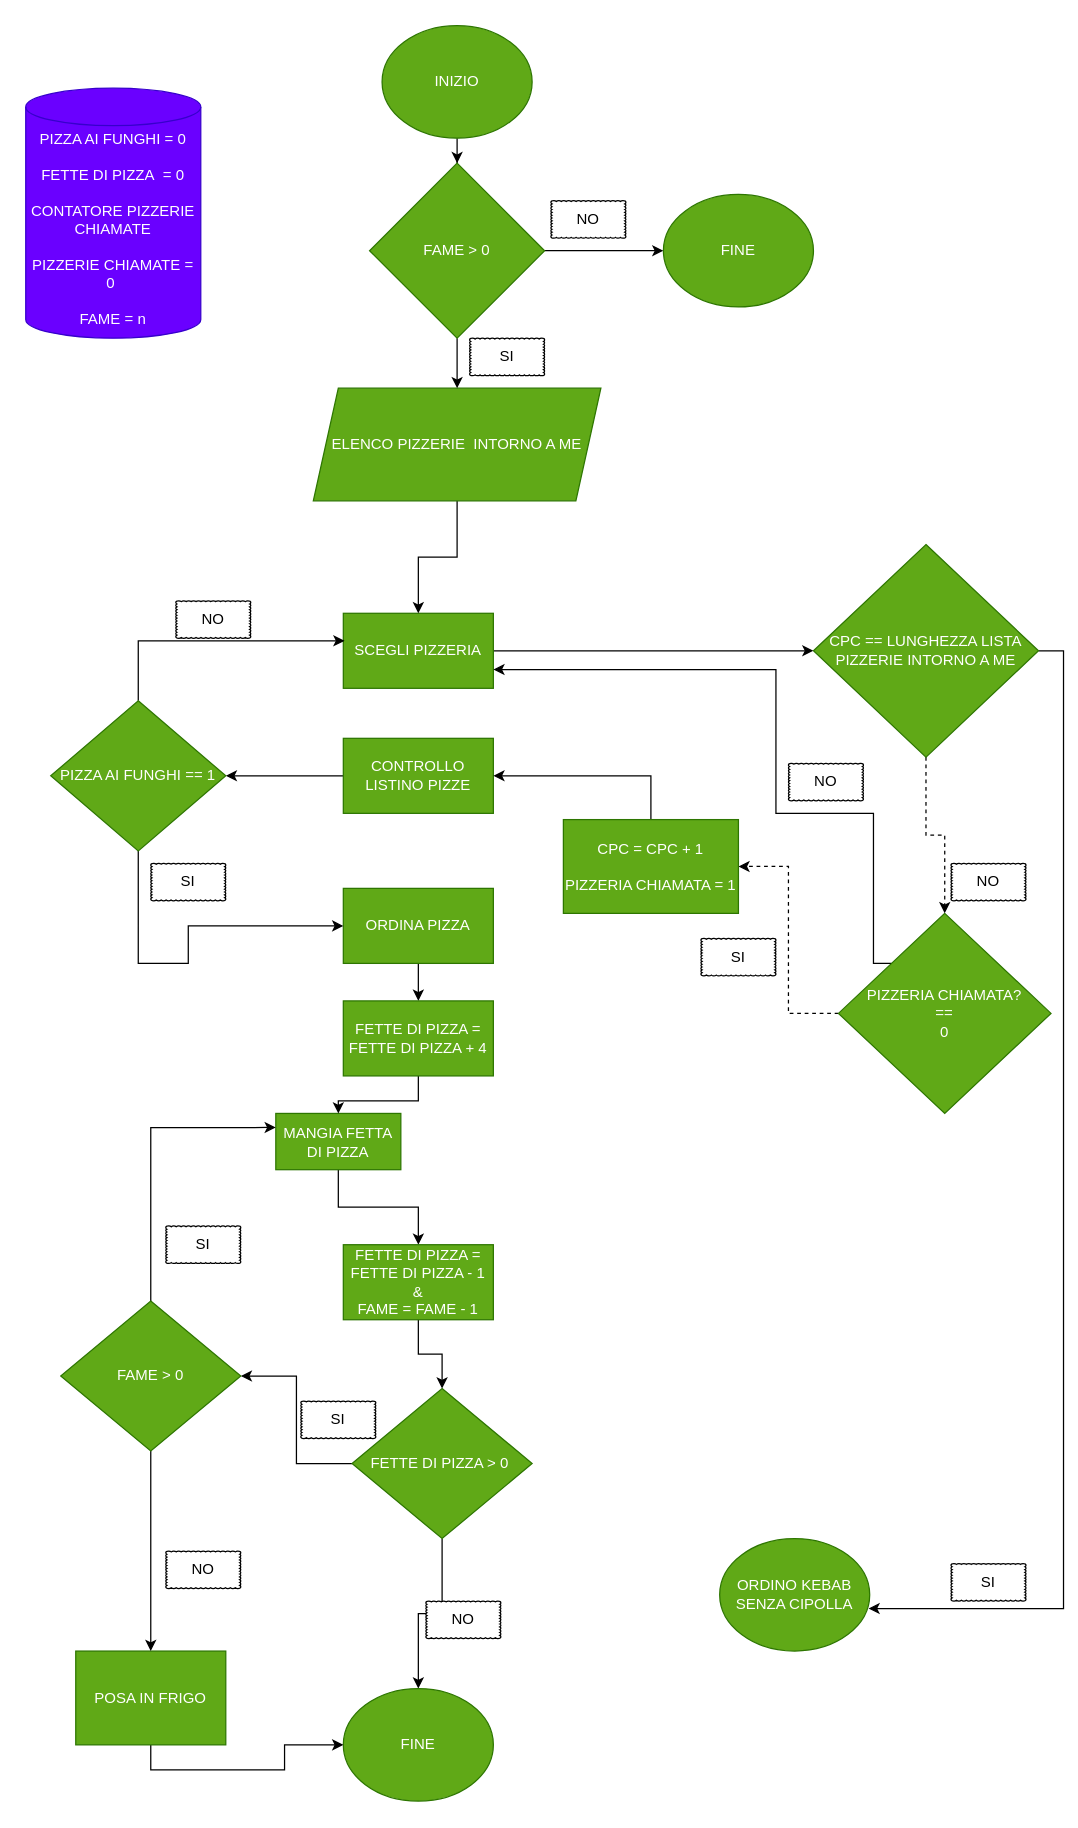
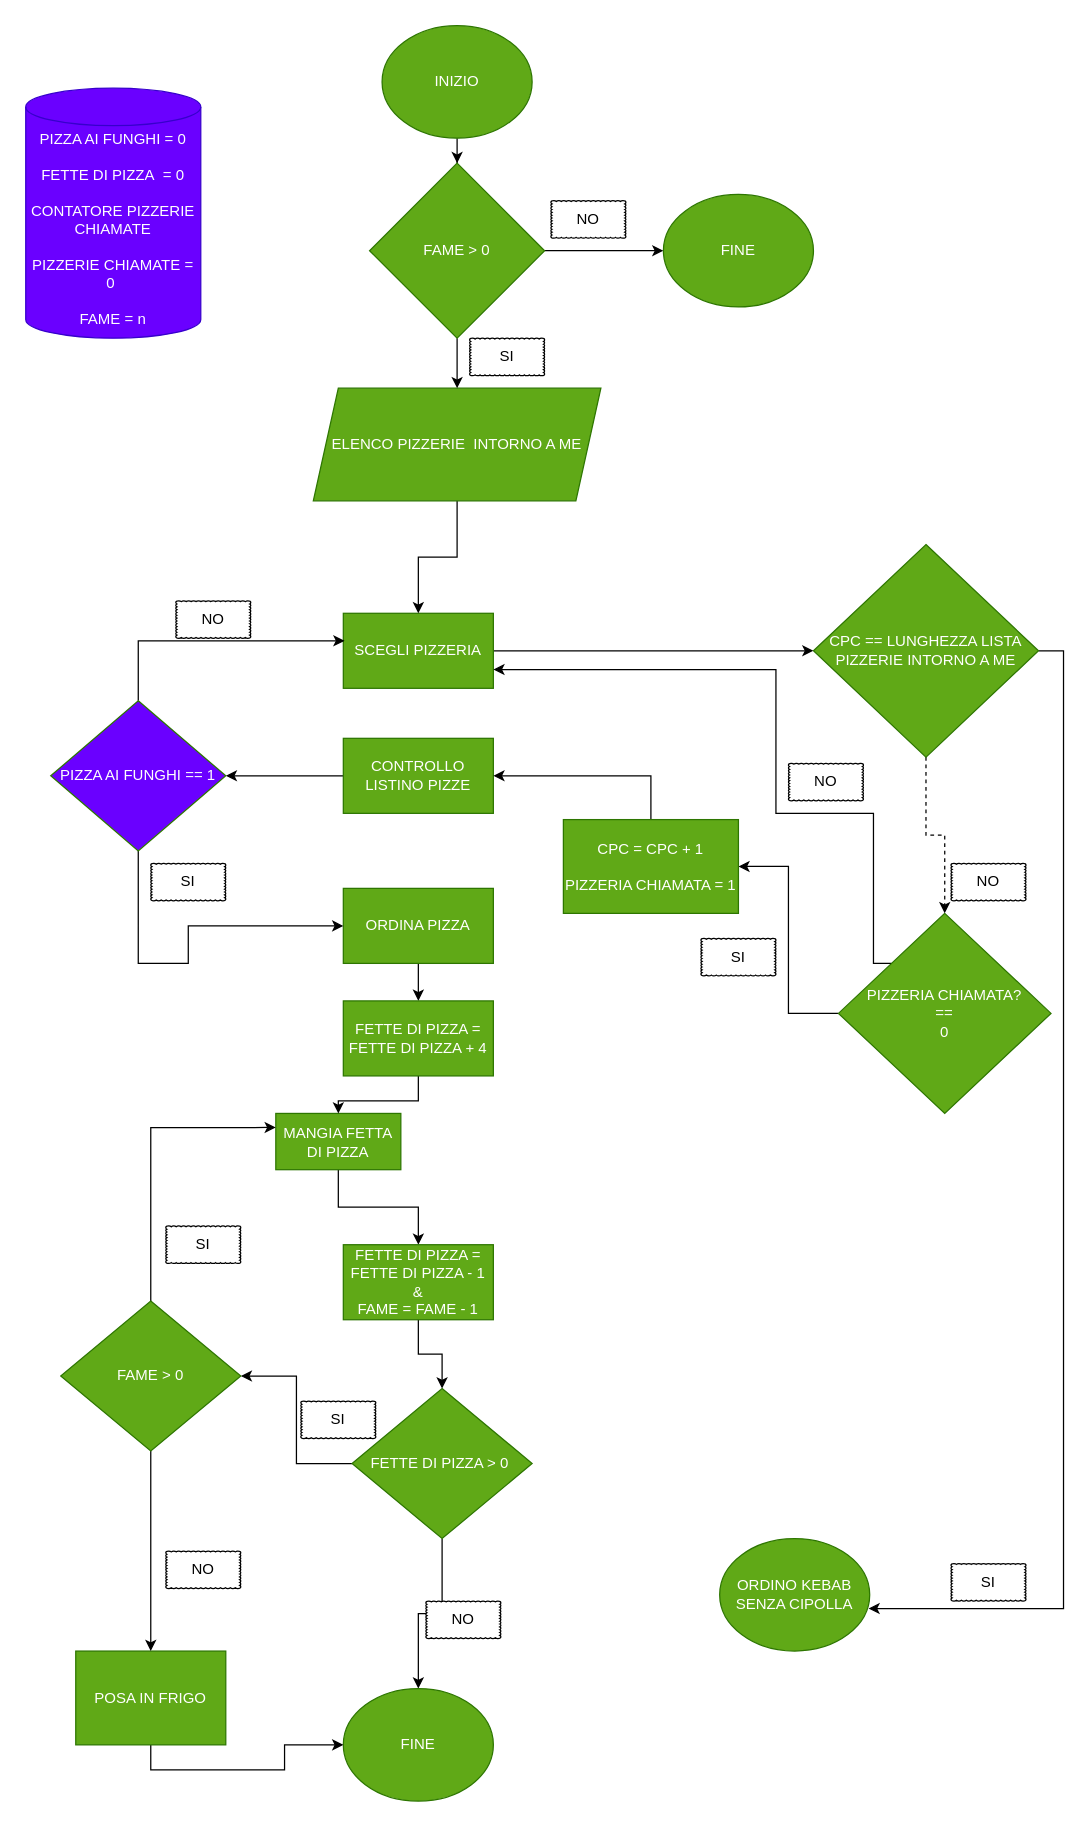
(138, 776) -> (138, 776)
(788, 943) -> (788, 943)
